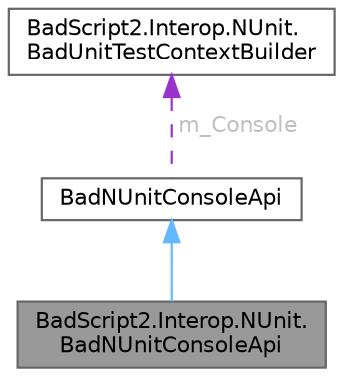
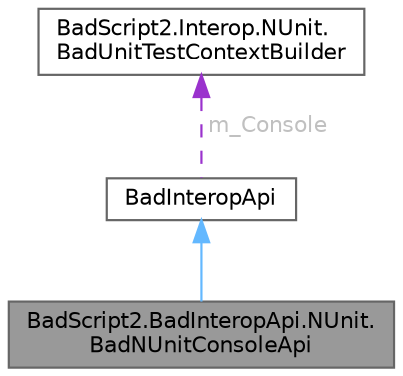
(172, 199) -> (201, 199)
(172, 335) -> (201, 335)
